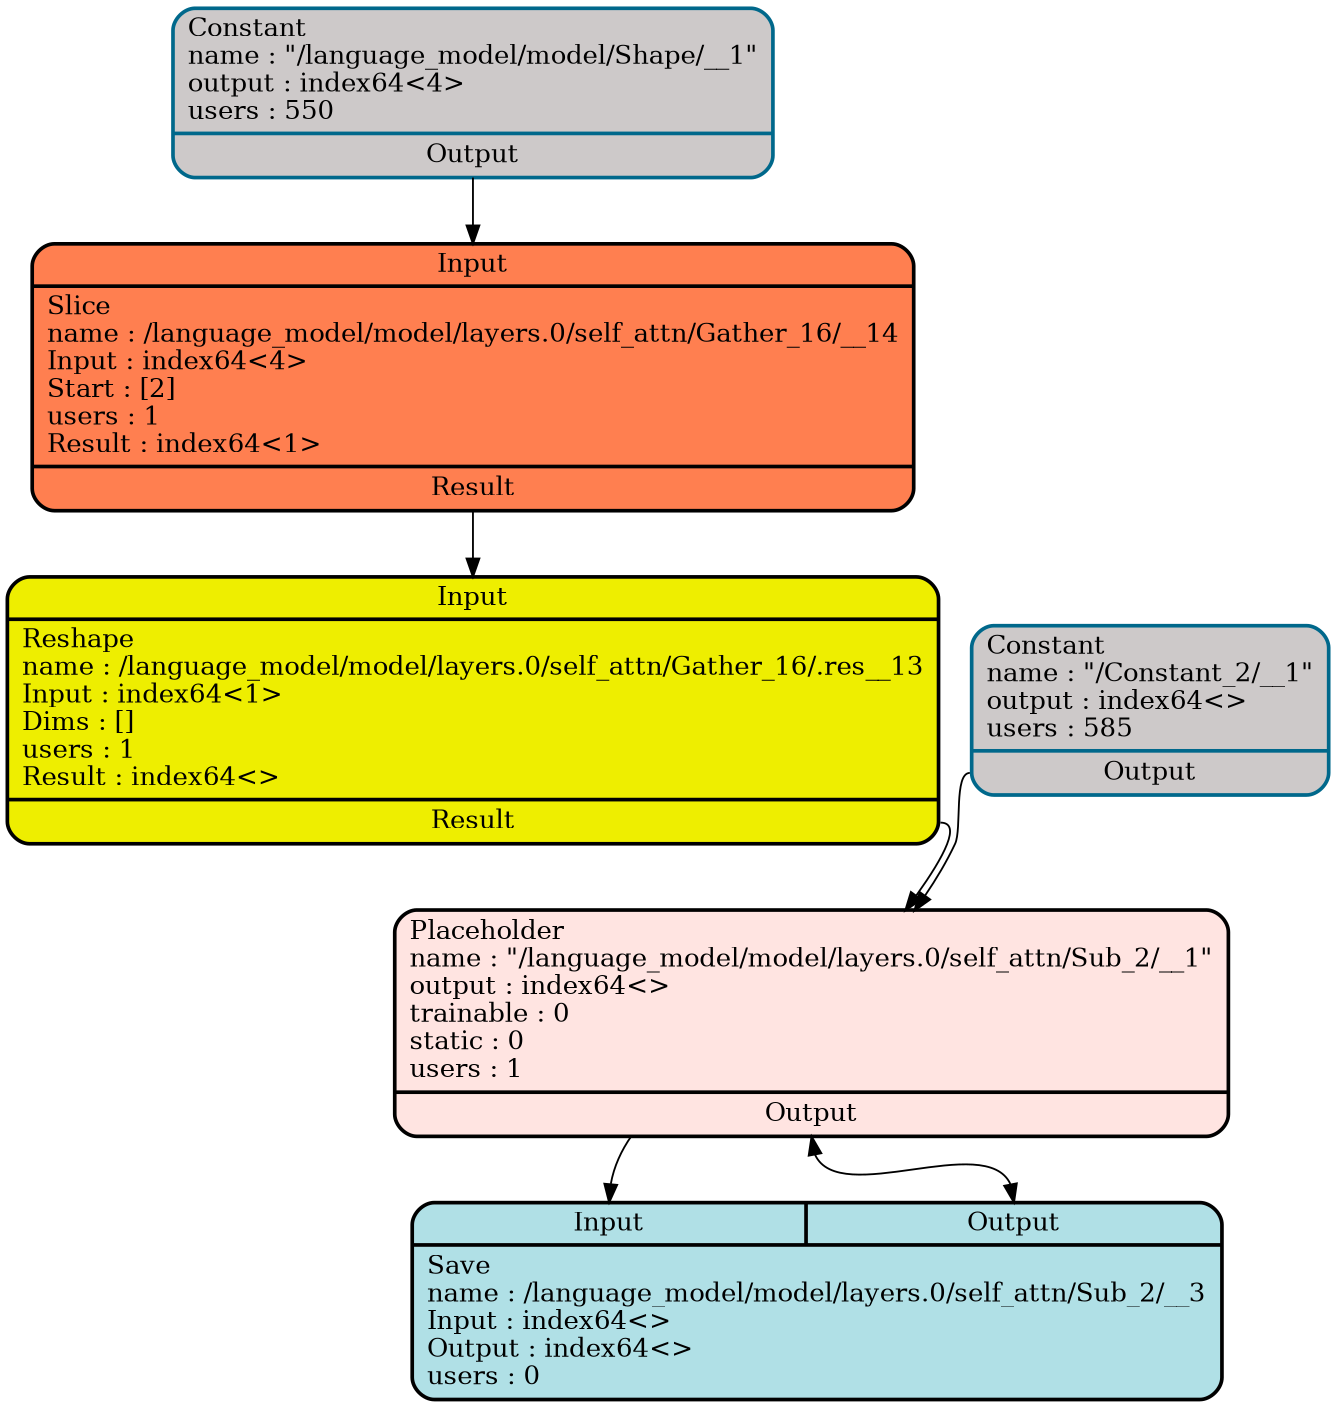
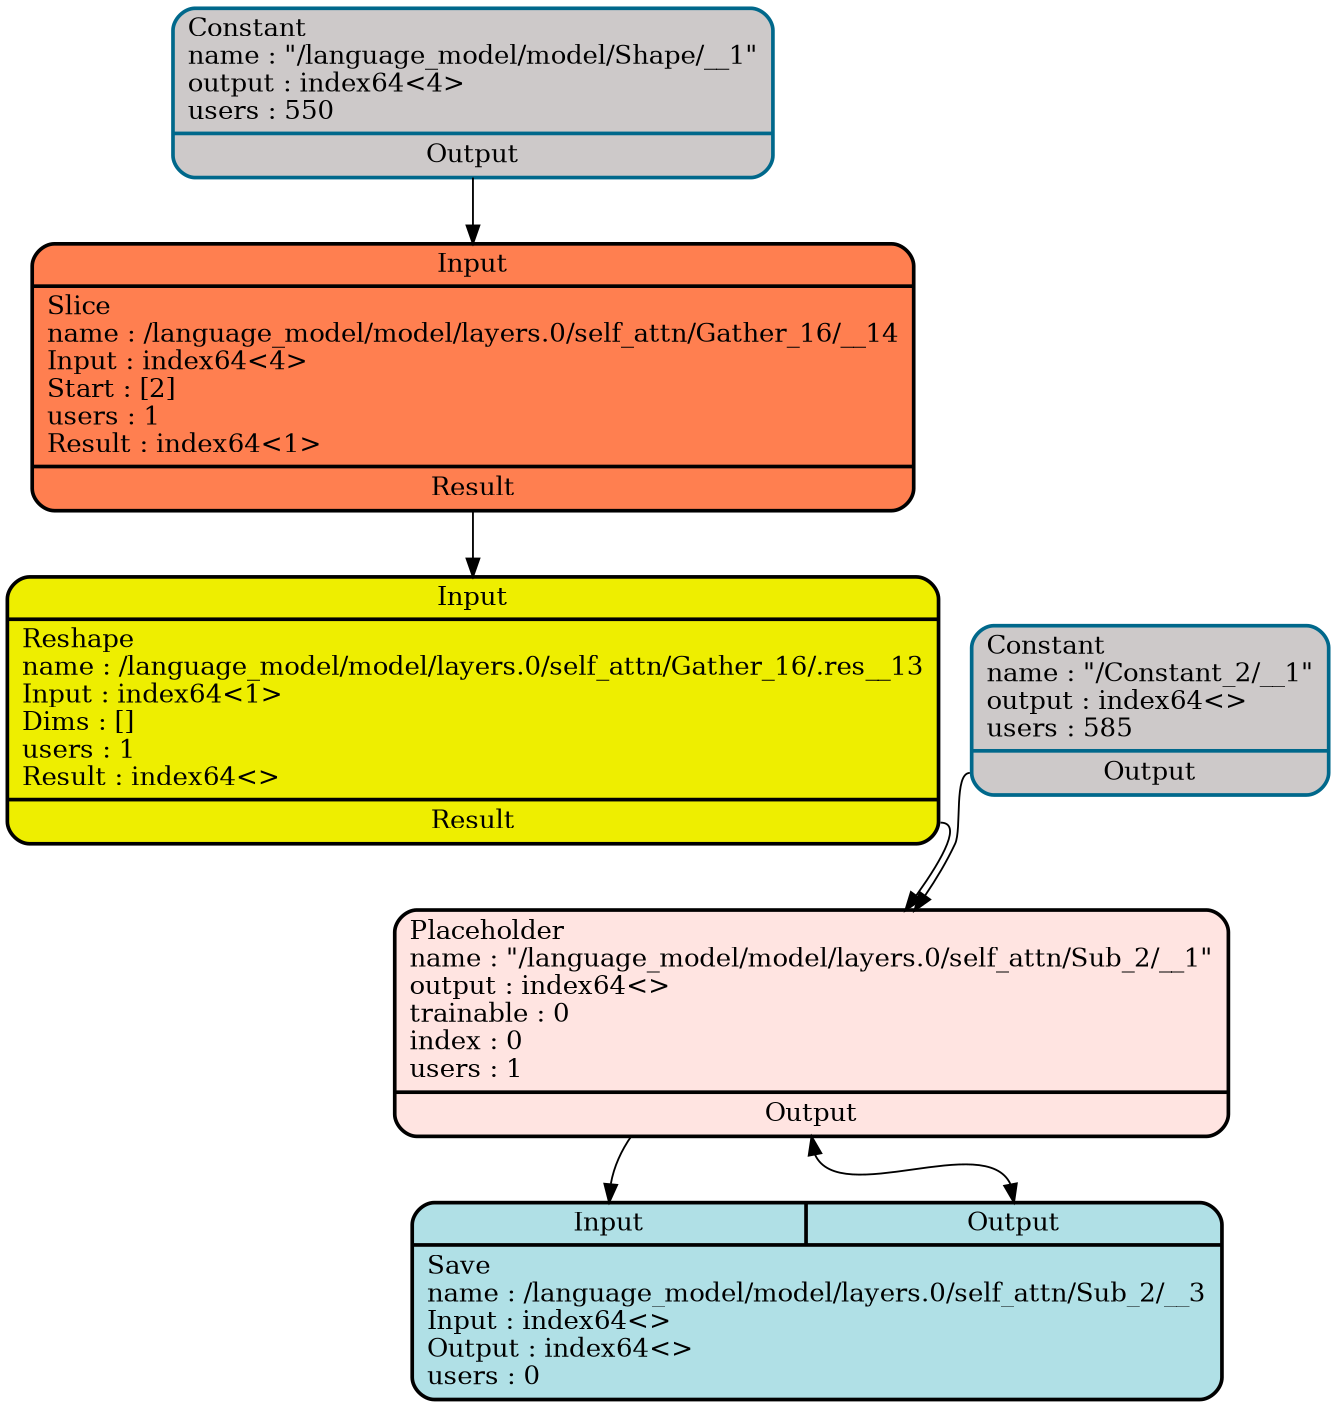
(467, 1042) -> (467, 1042)
